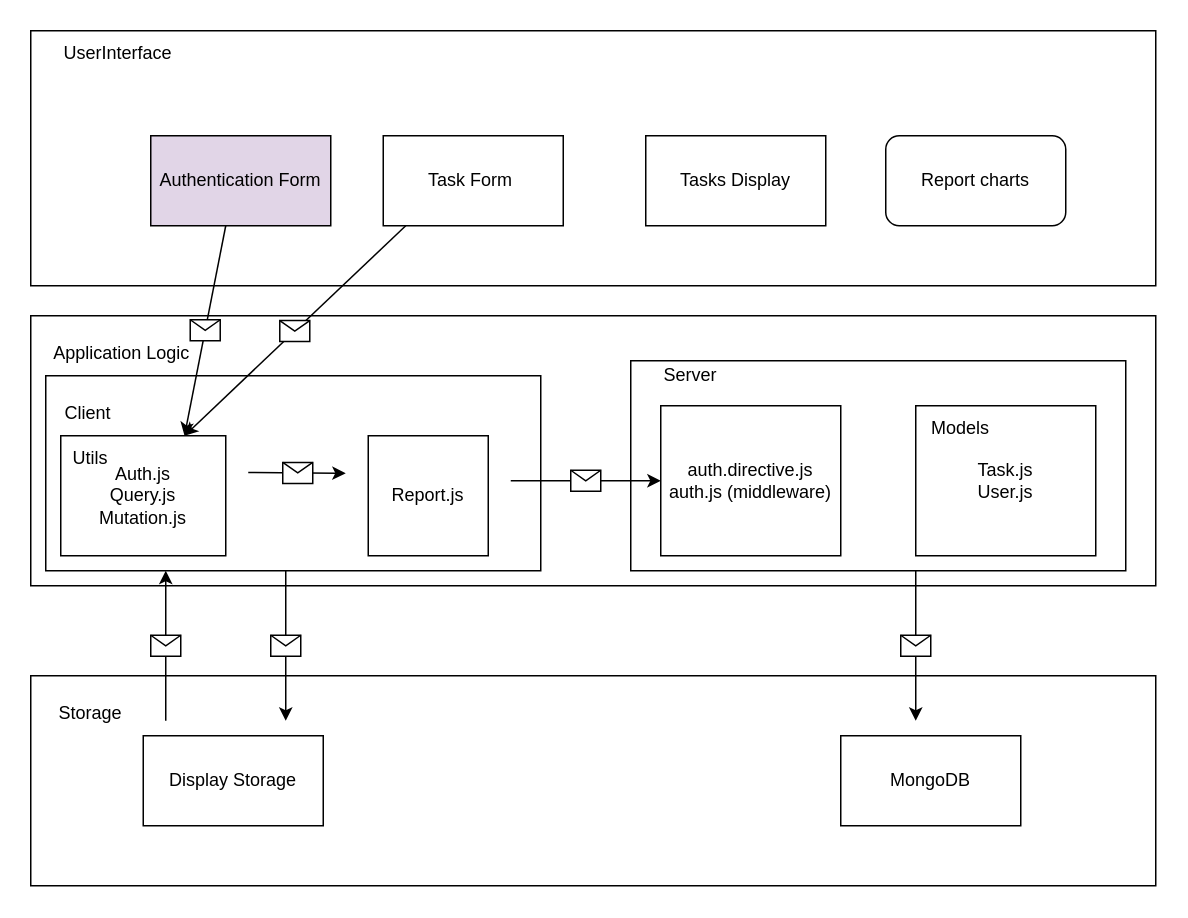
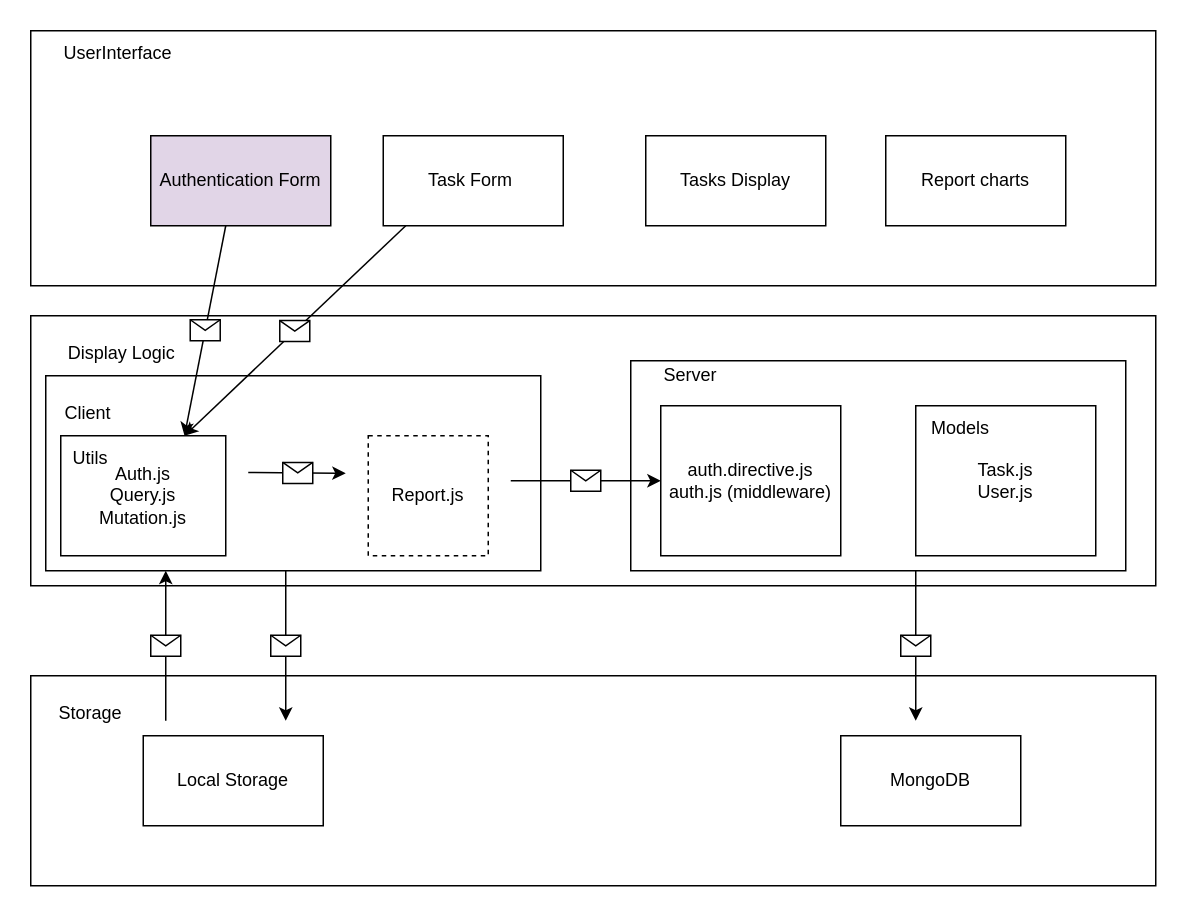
(976, 181) -> (976, 181)
(125, 353) -> (125, 353)
(428, 496) -> (428, 496)
(233, 781) -> (233, 781)
